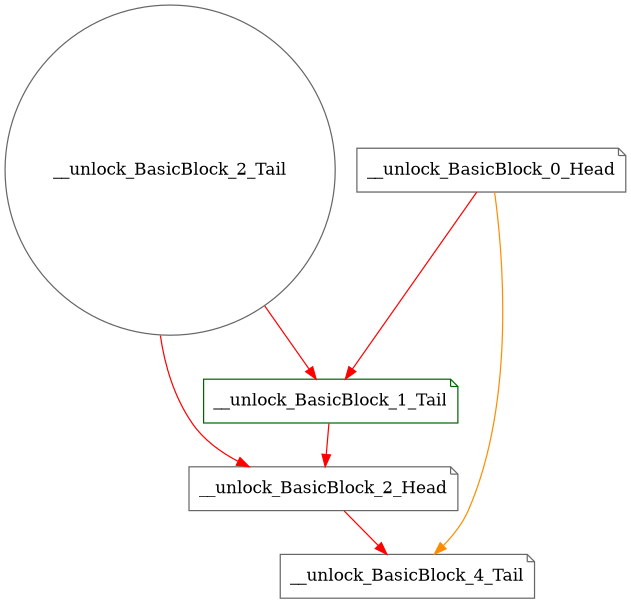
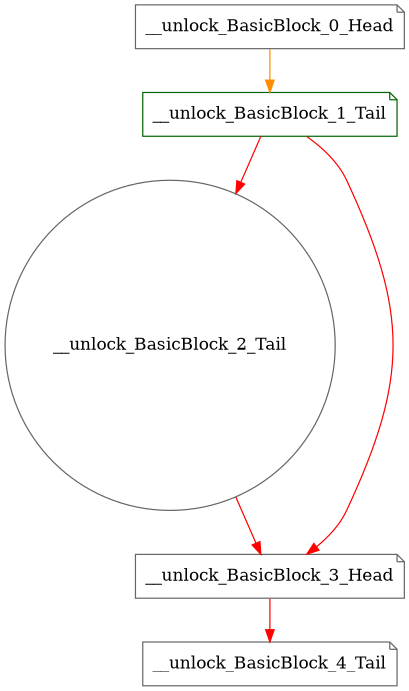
(415, 281) -> (270, 65)
(287, 337) -> (251, 159)
(500, 375) -> none
(323, 489) -> (270, 576)
